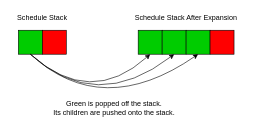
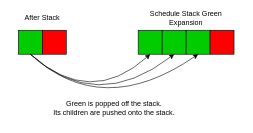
(42, 18) -> (42, 18)
(186, 18) -> (186, 18)
